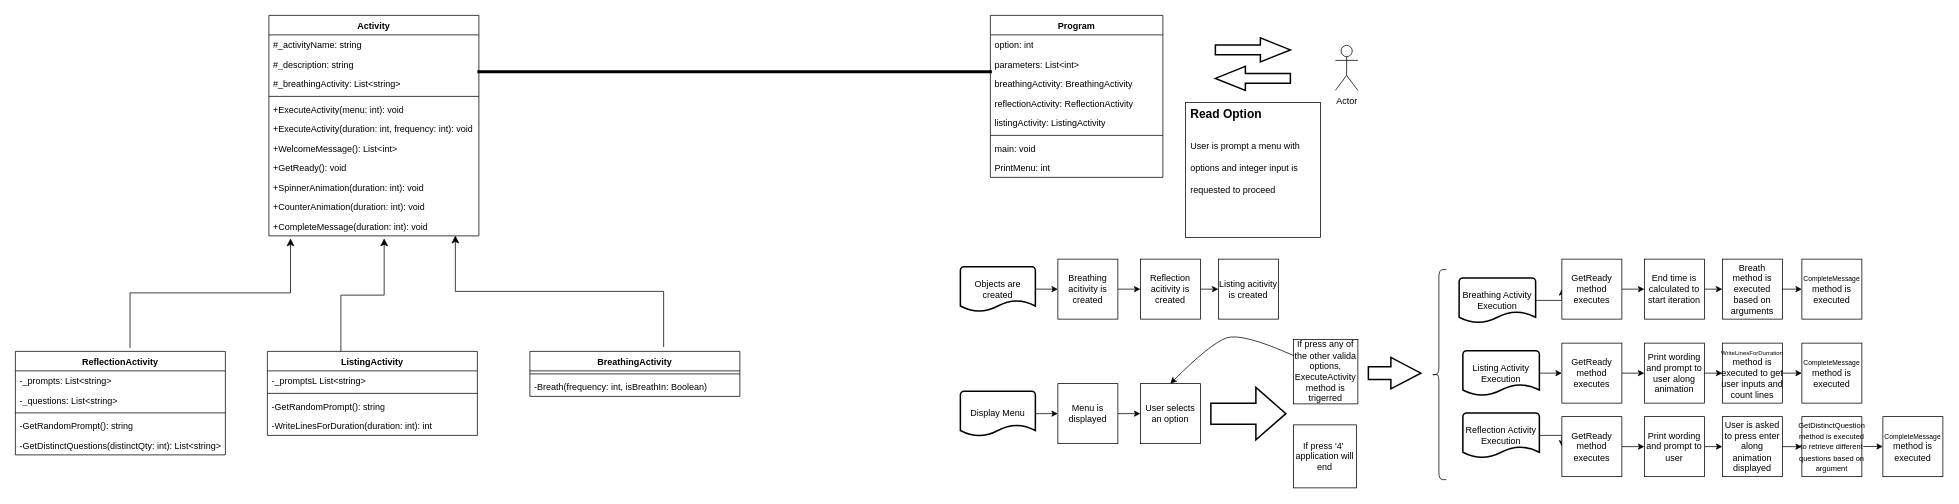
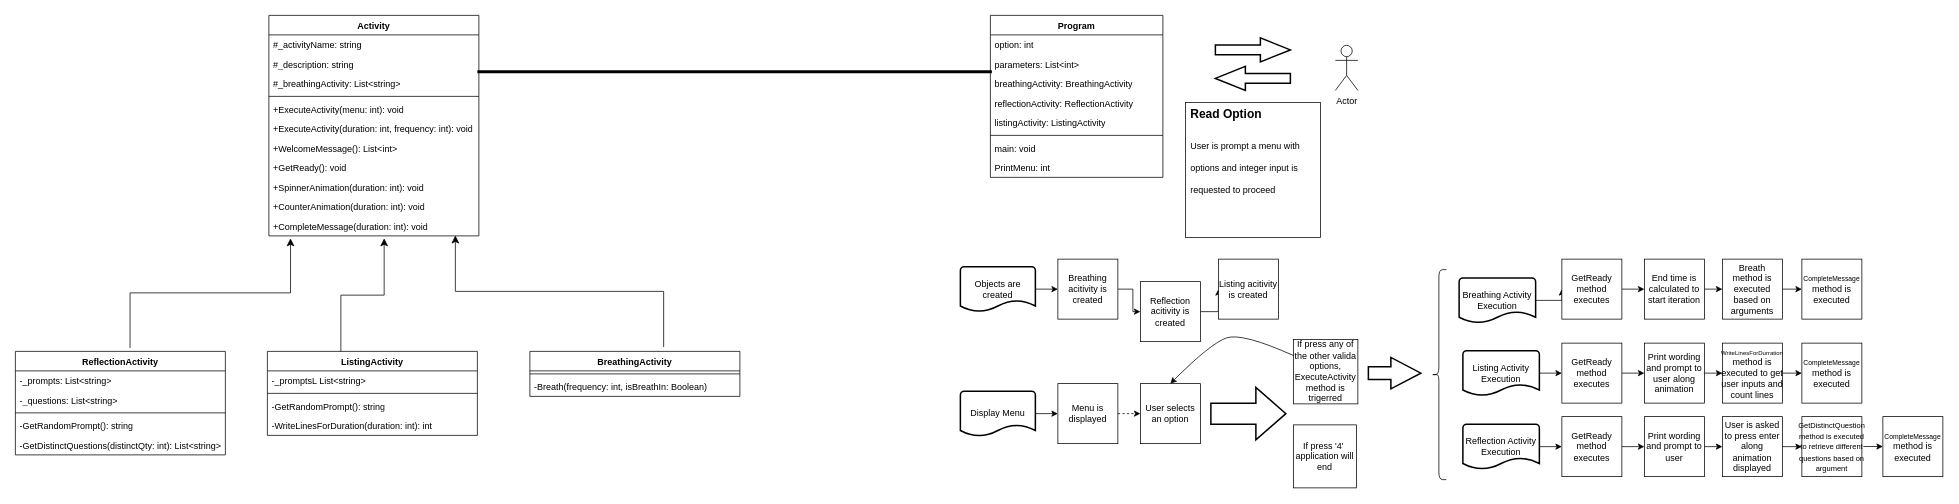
(1170, 289) -> (1170, 312)
(1126, 414) -> (1126, 414)
(1501, 435) -> (1501, 447)
